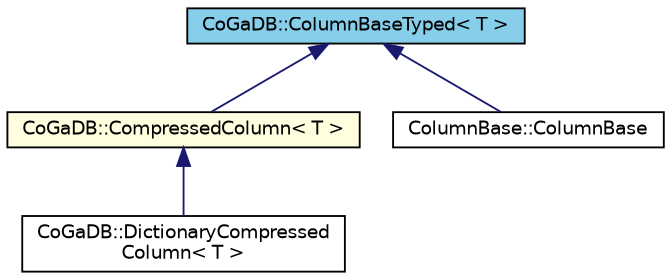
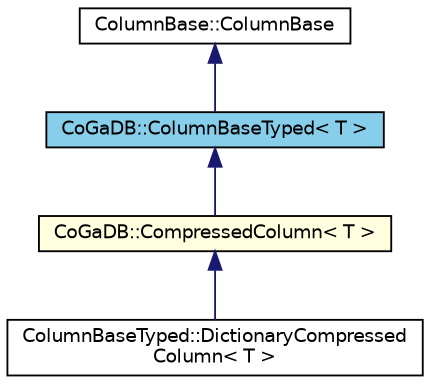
(450, 83) -> (215, 88)
(184, 244) -> (215, 348)
